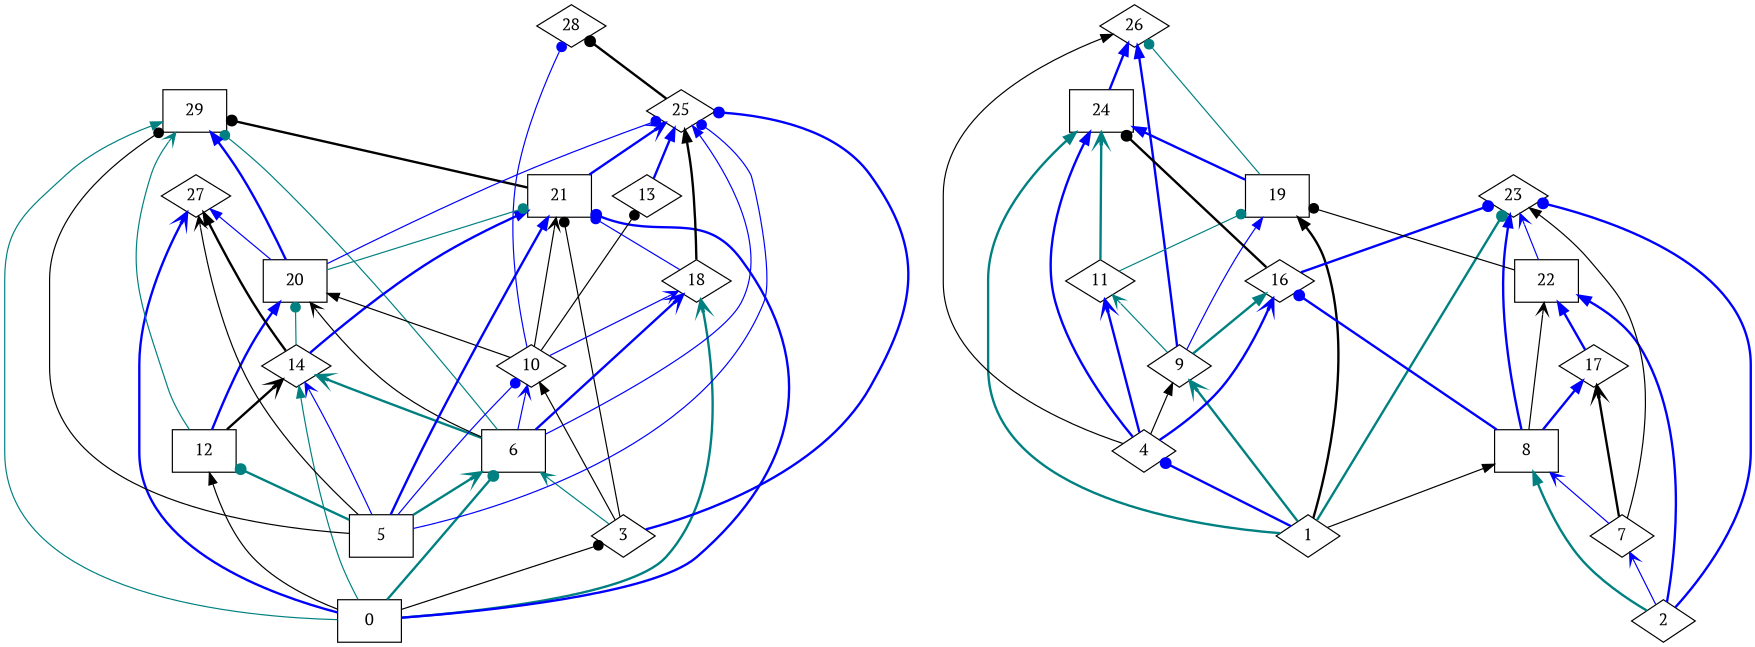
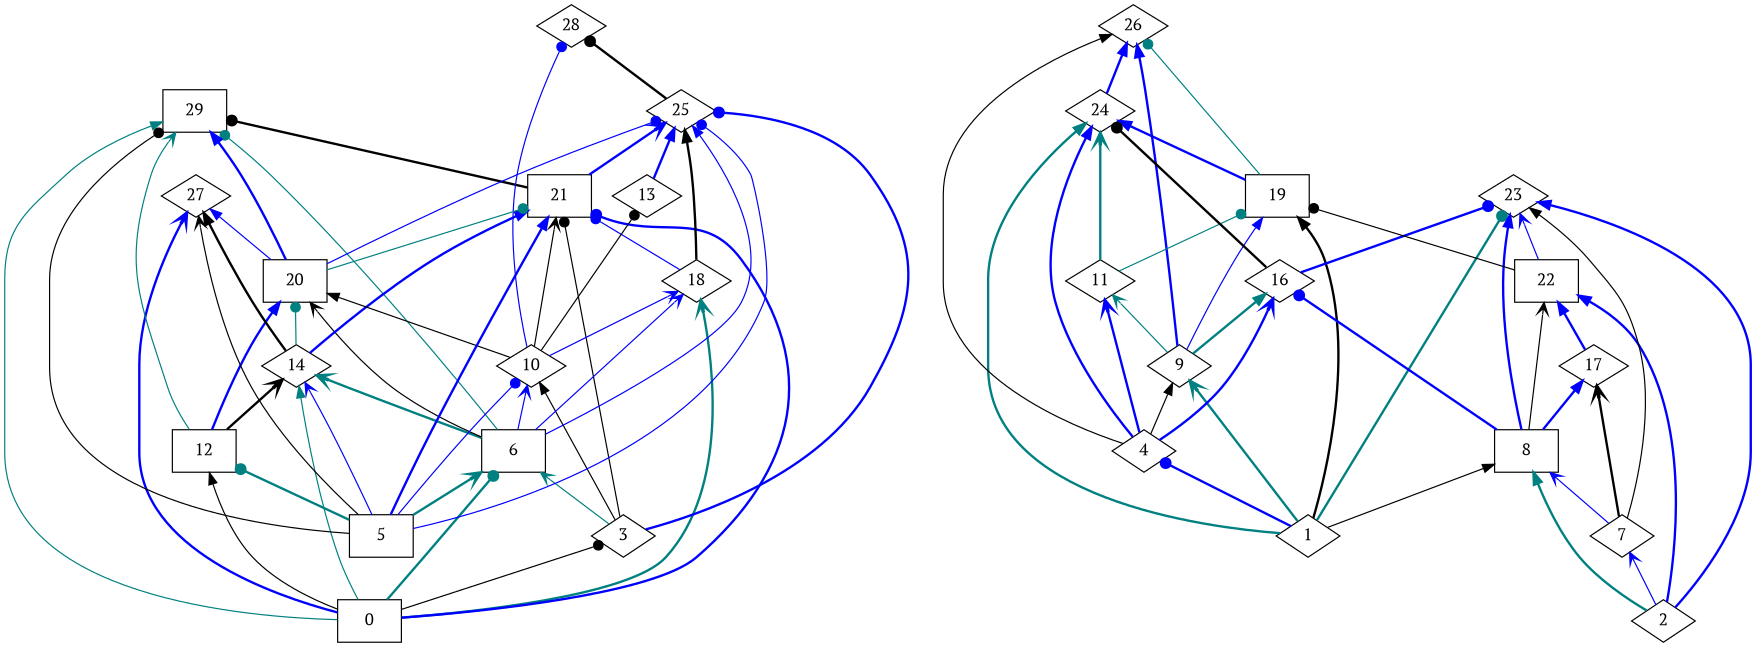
(1101, 111) -> (1100, 111)
(1750, 358) -> (1750, 359)
(605, 366) -> (605, 366)
